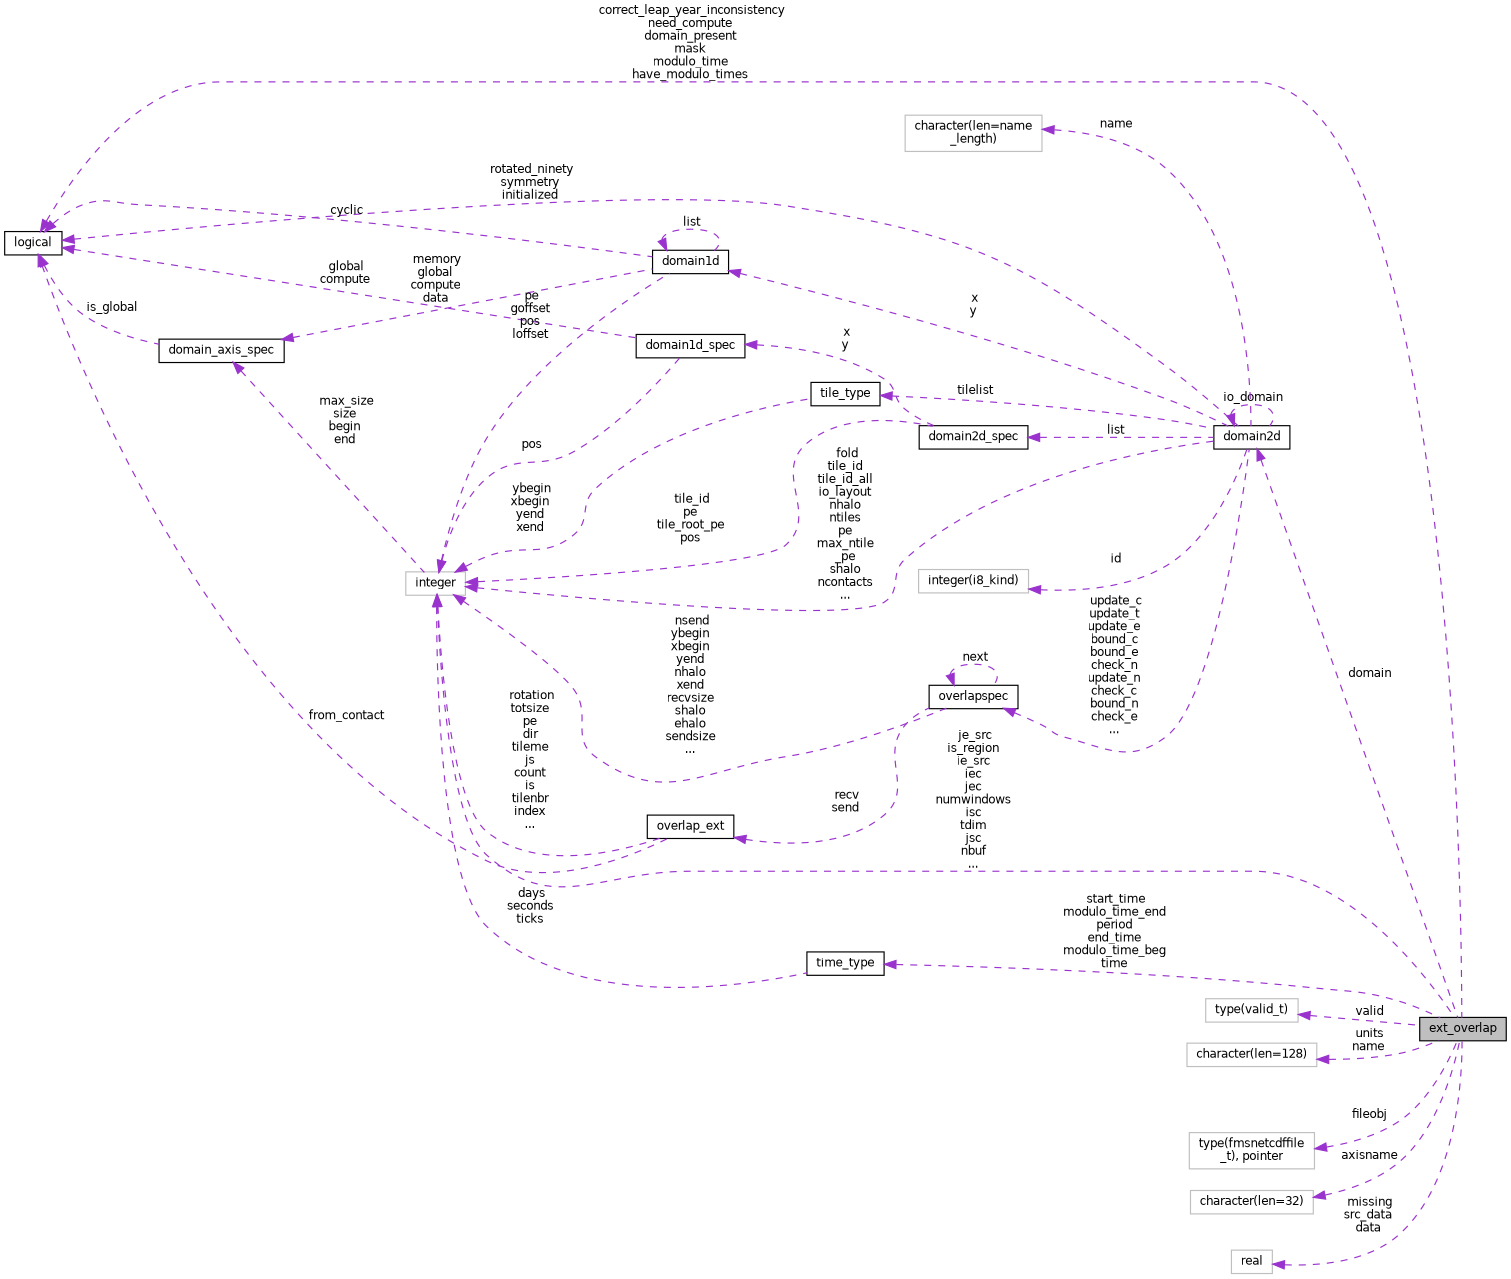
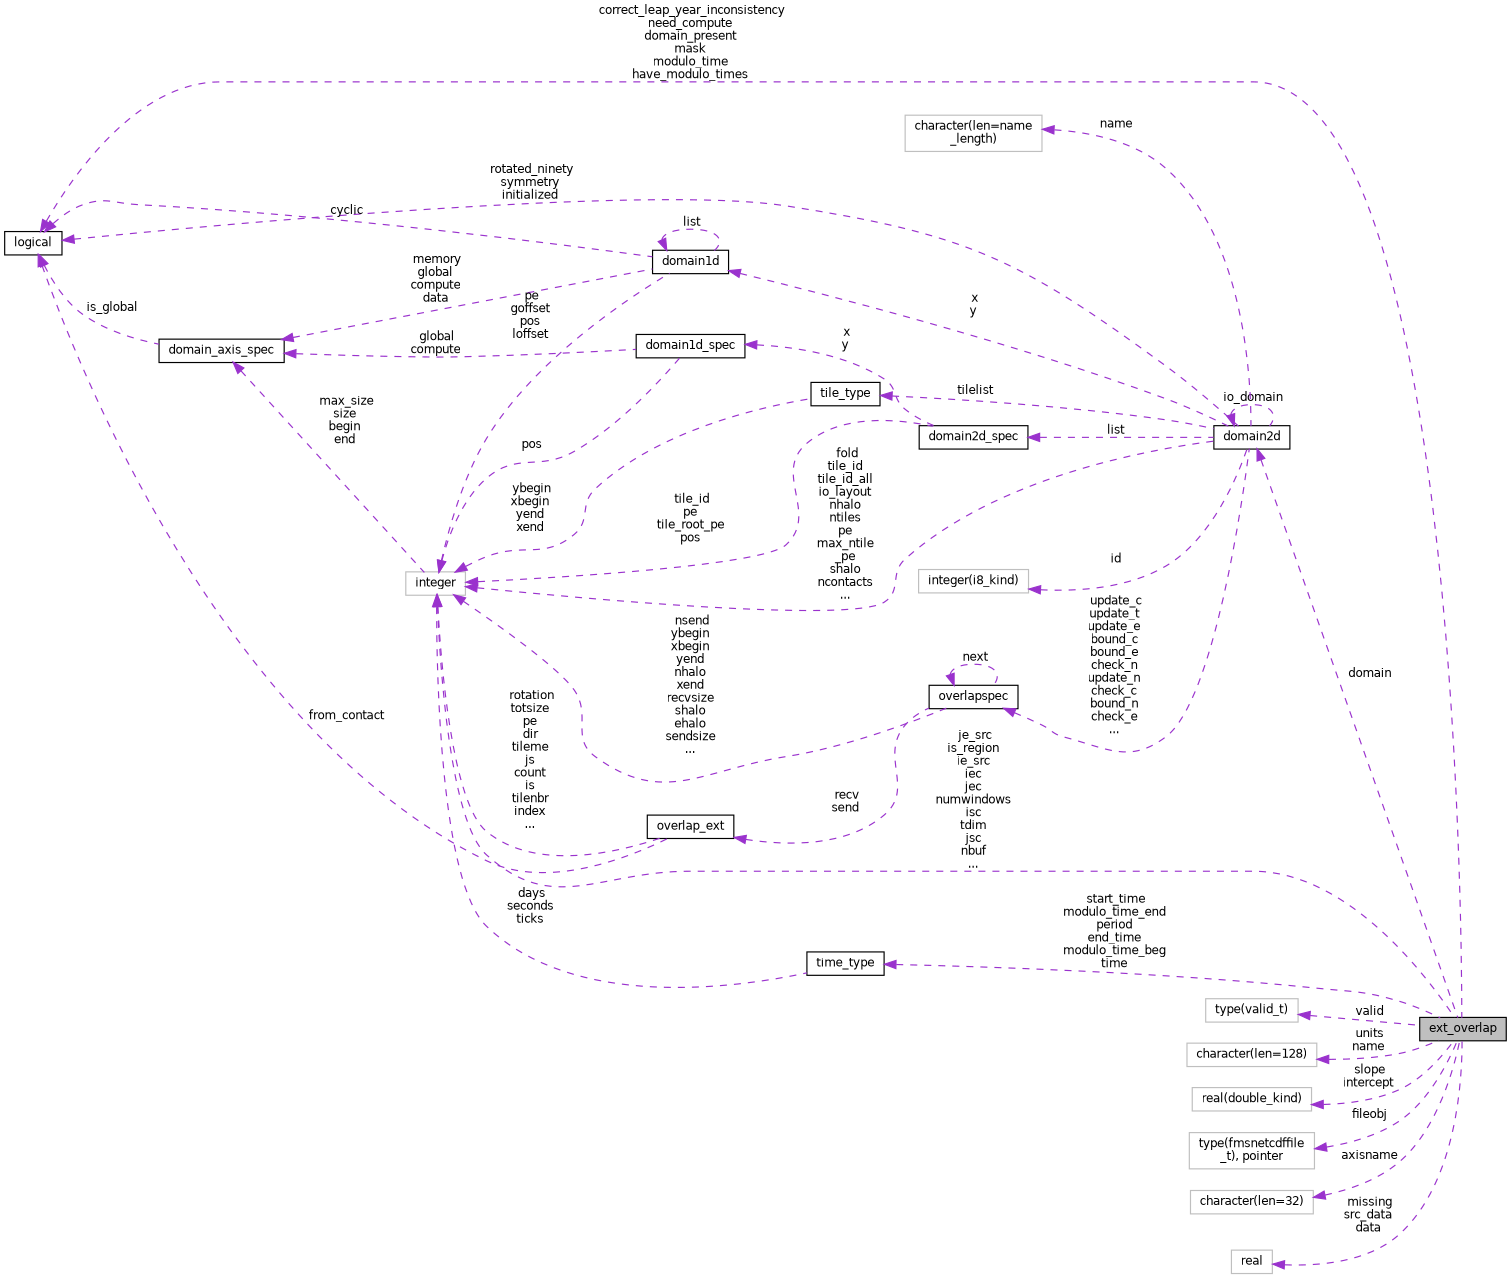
(355, 294) -> (466, 357)
none -> (1252, 1099)
